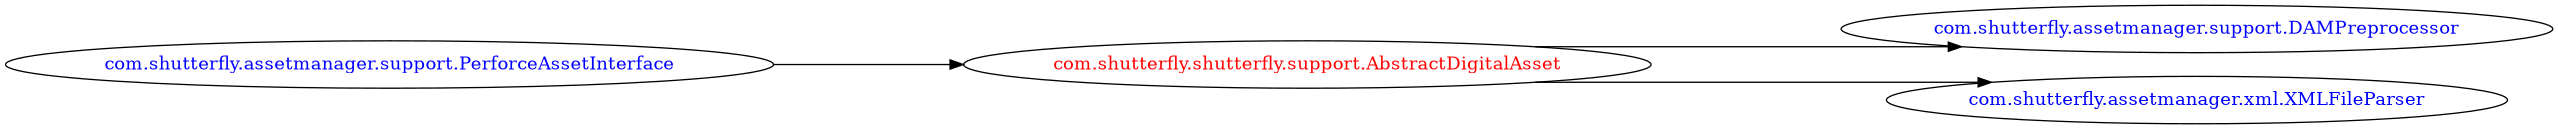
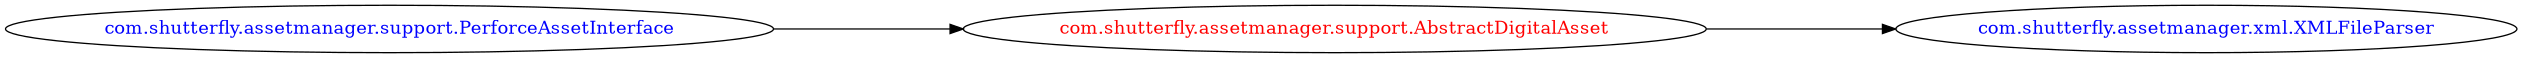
(2197, 29) -> none
(1307, 65) -> (1335, 29)
